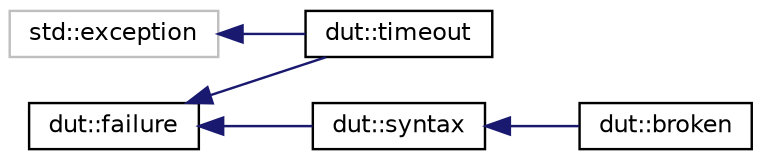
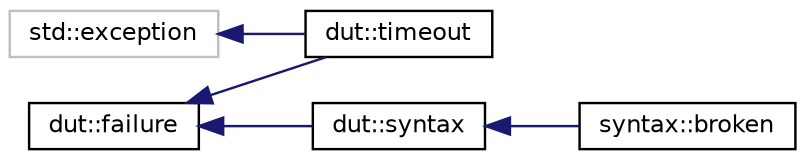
(666, 126) -> (687, 126)
